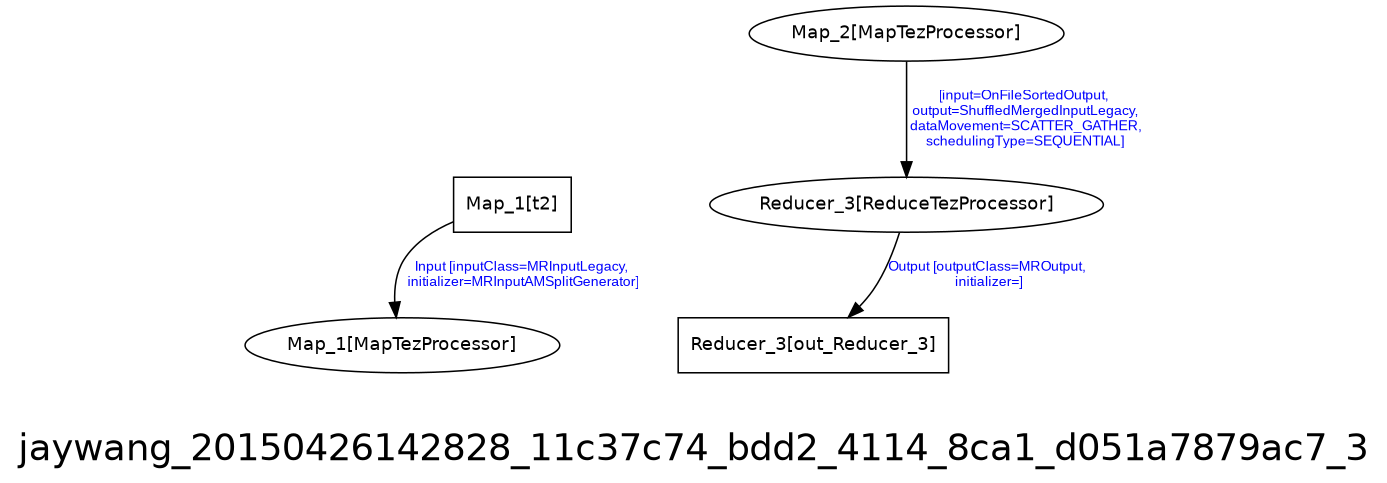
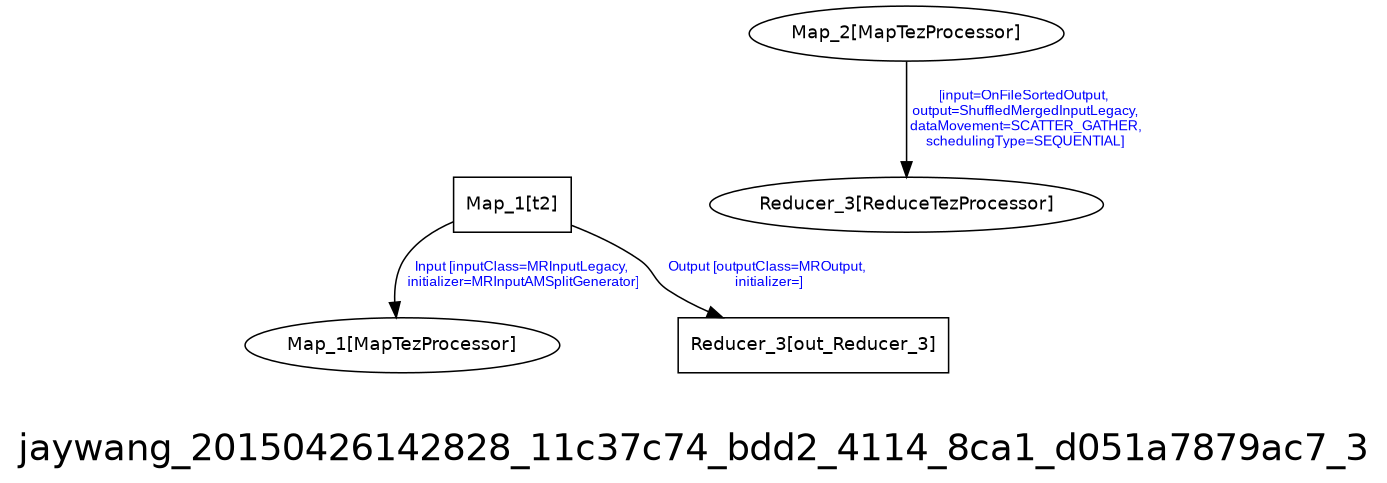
(884, 272) -> (644, 264)
